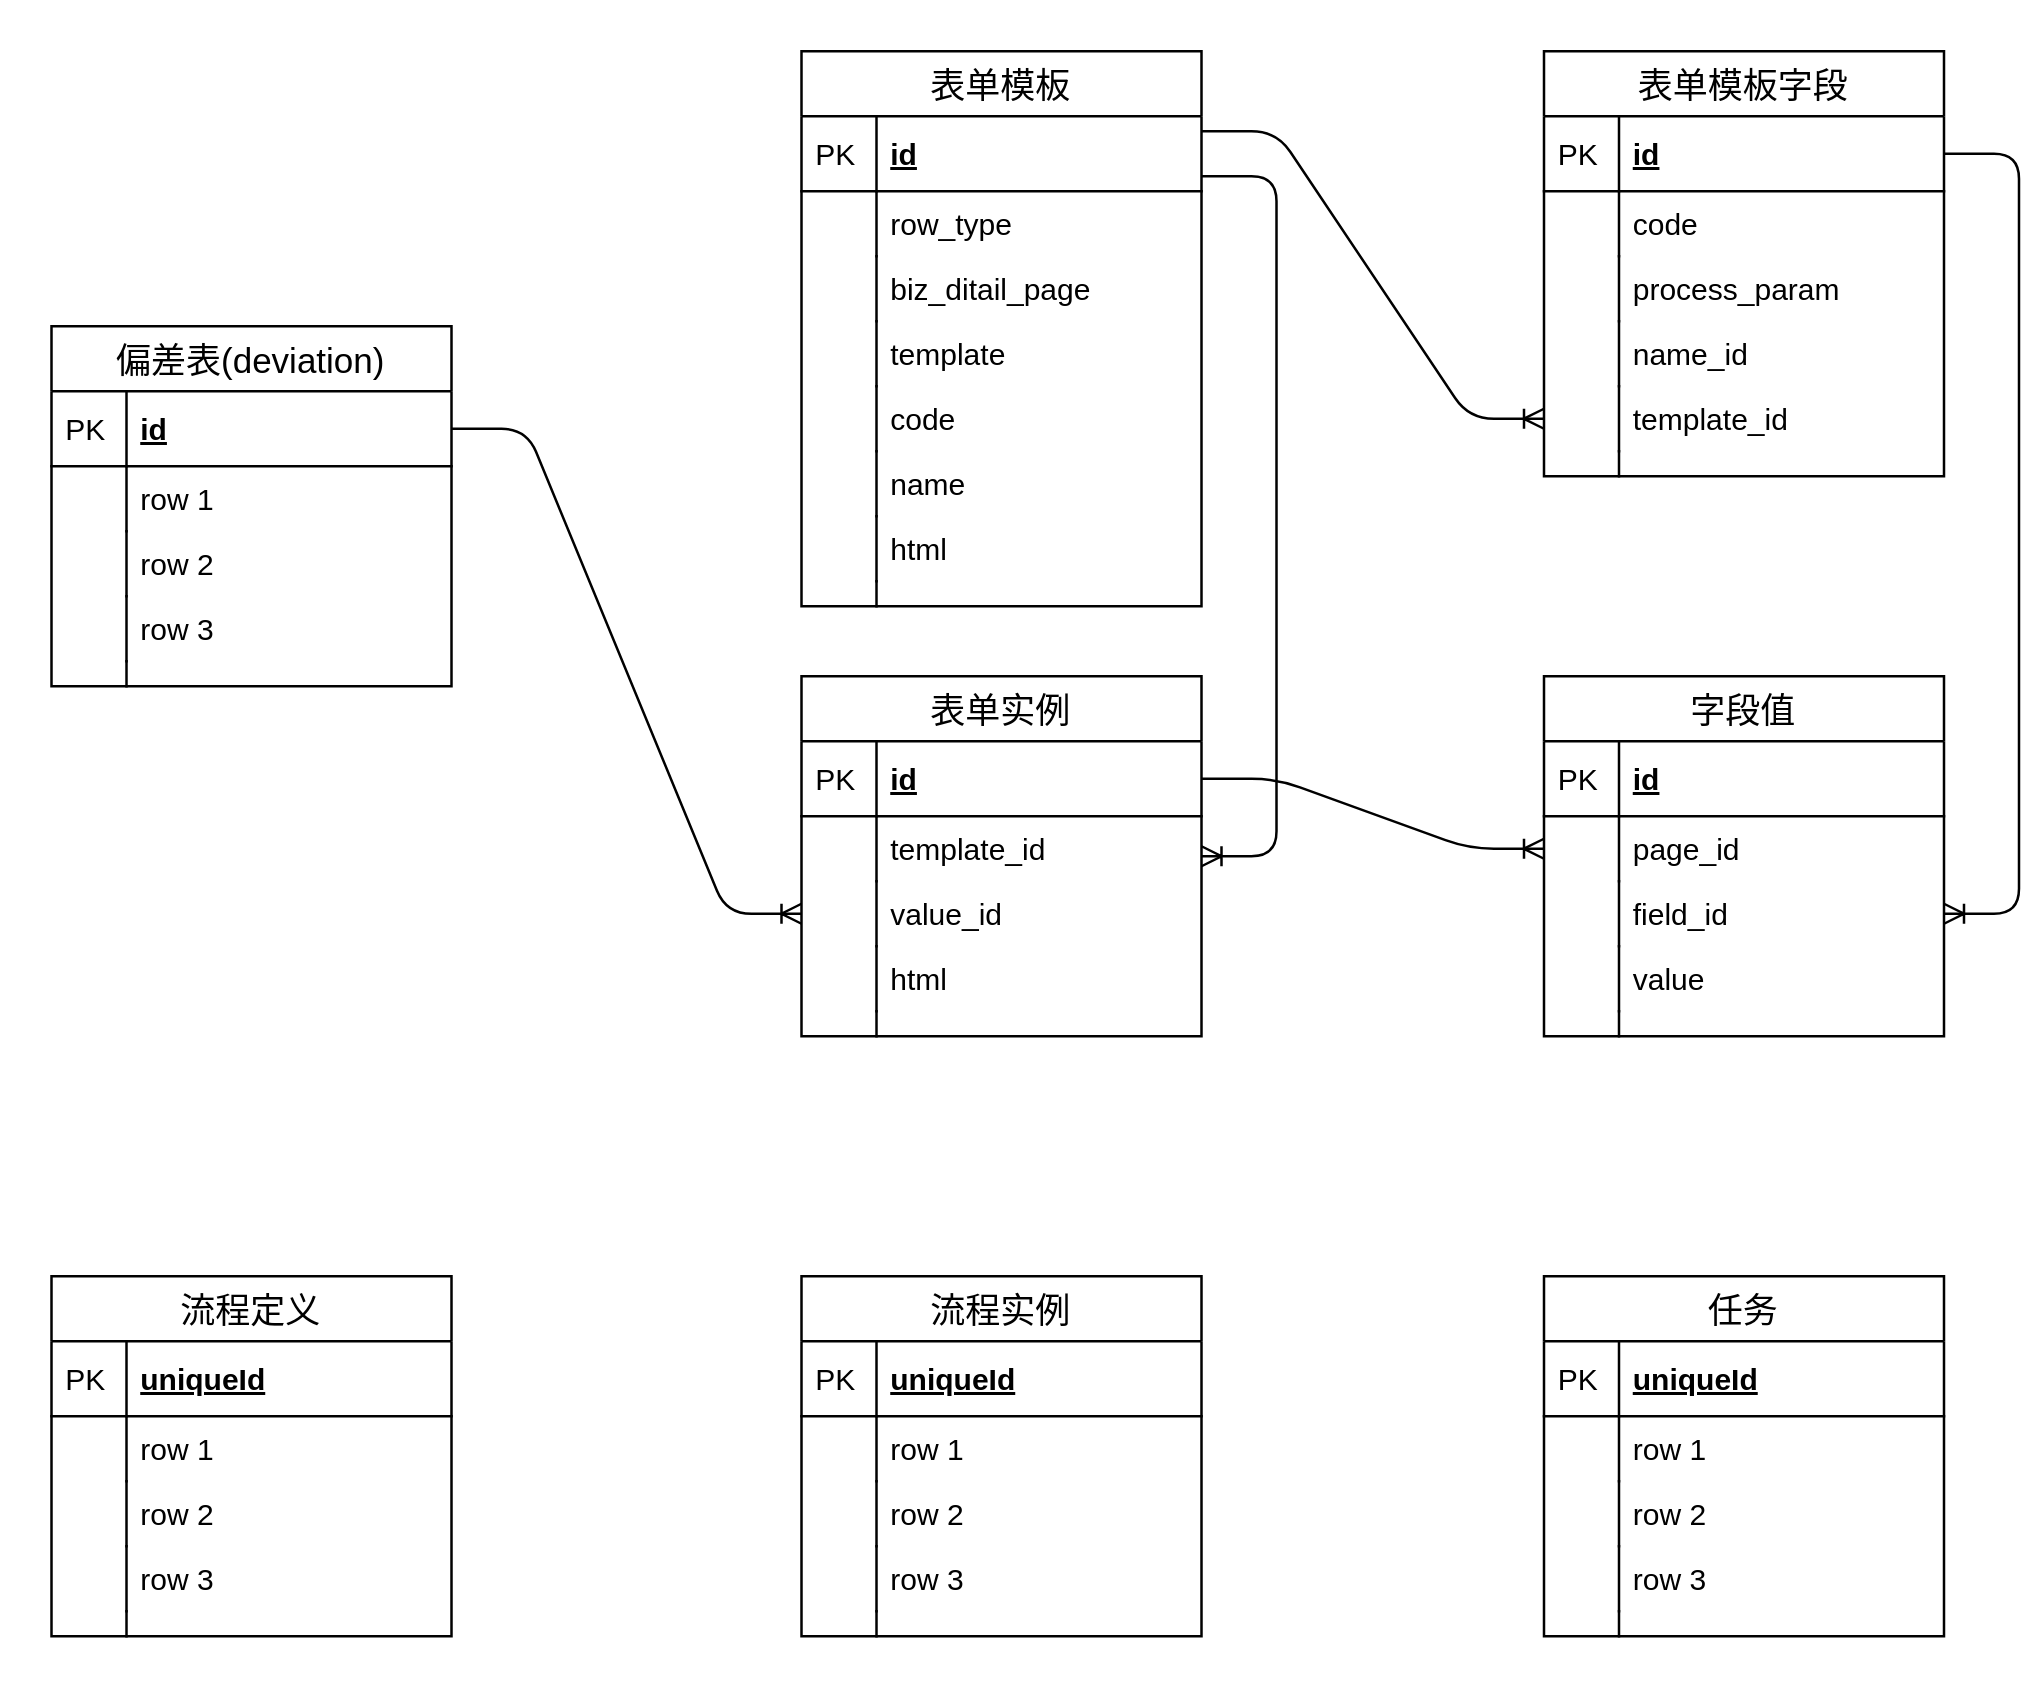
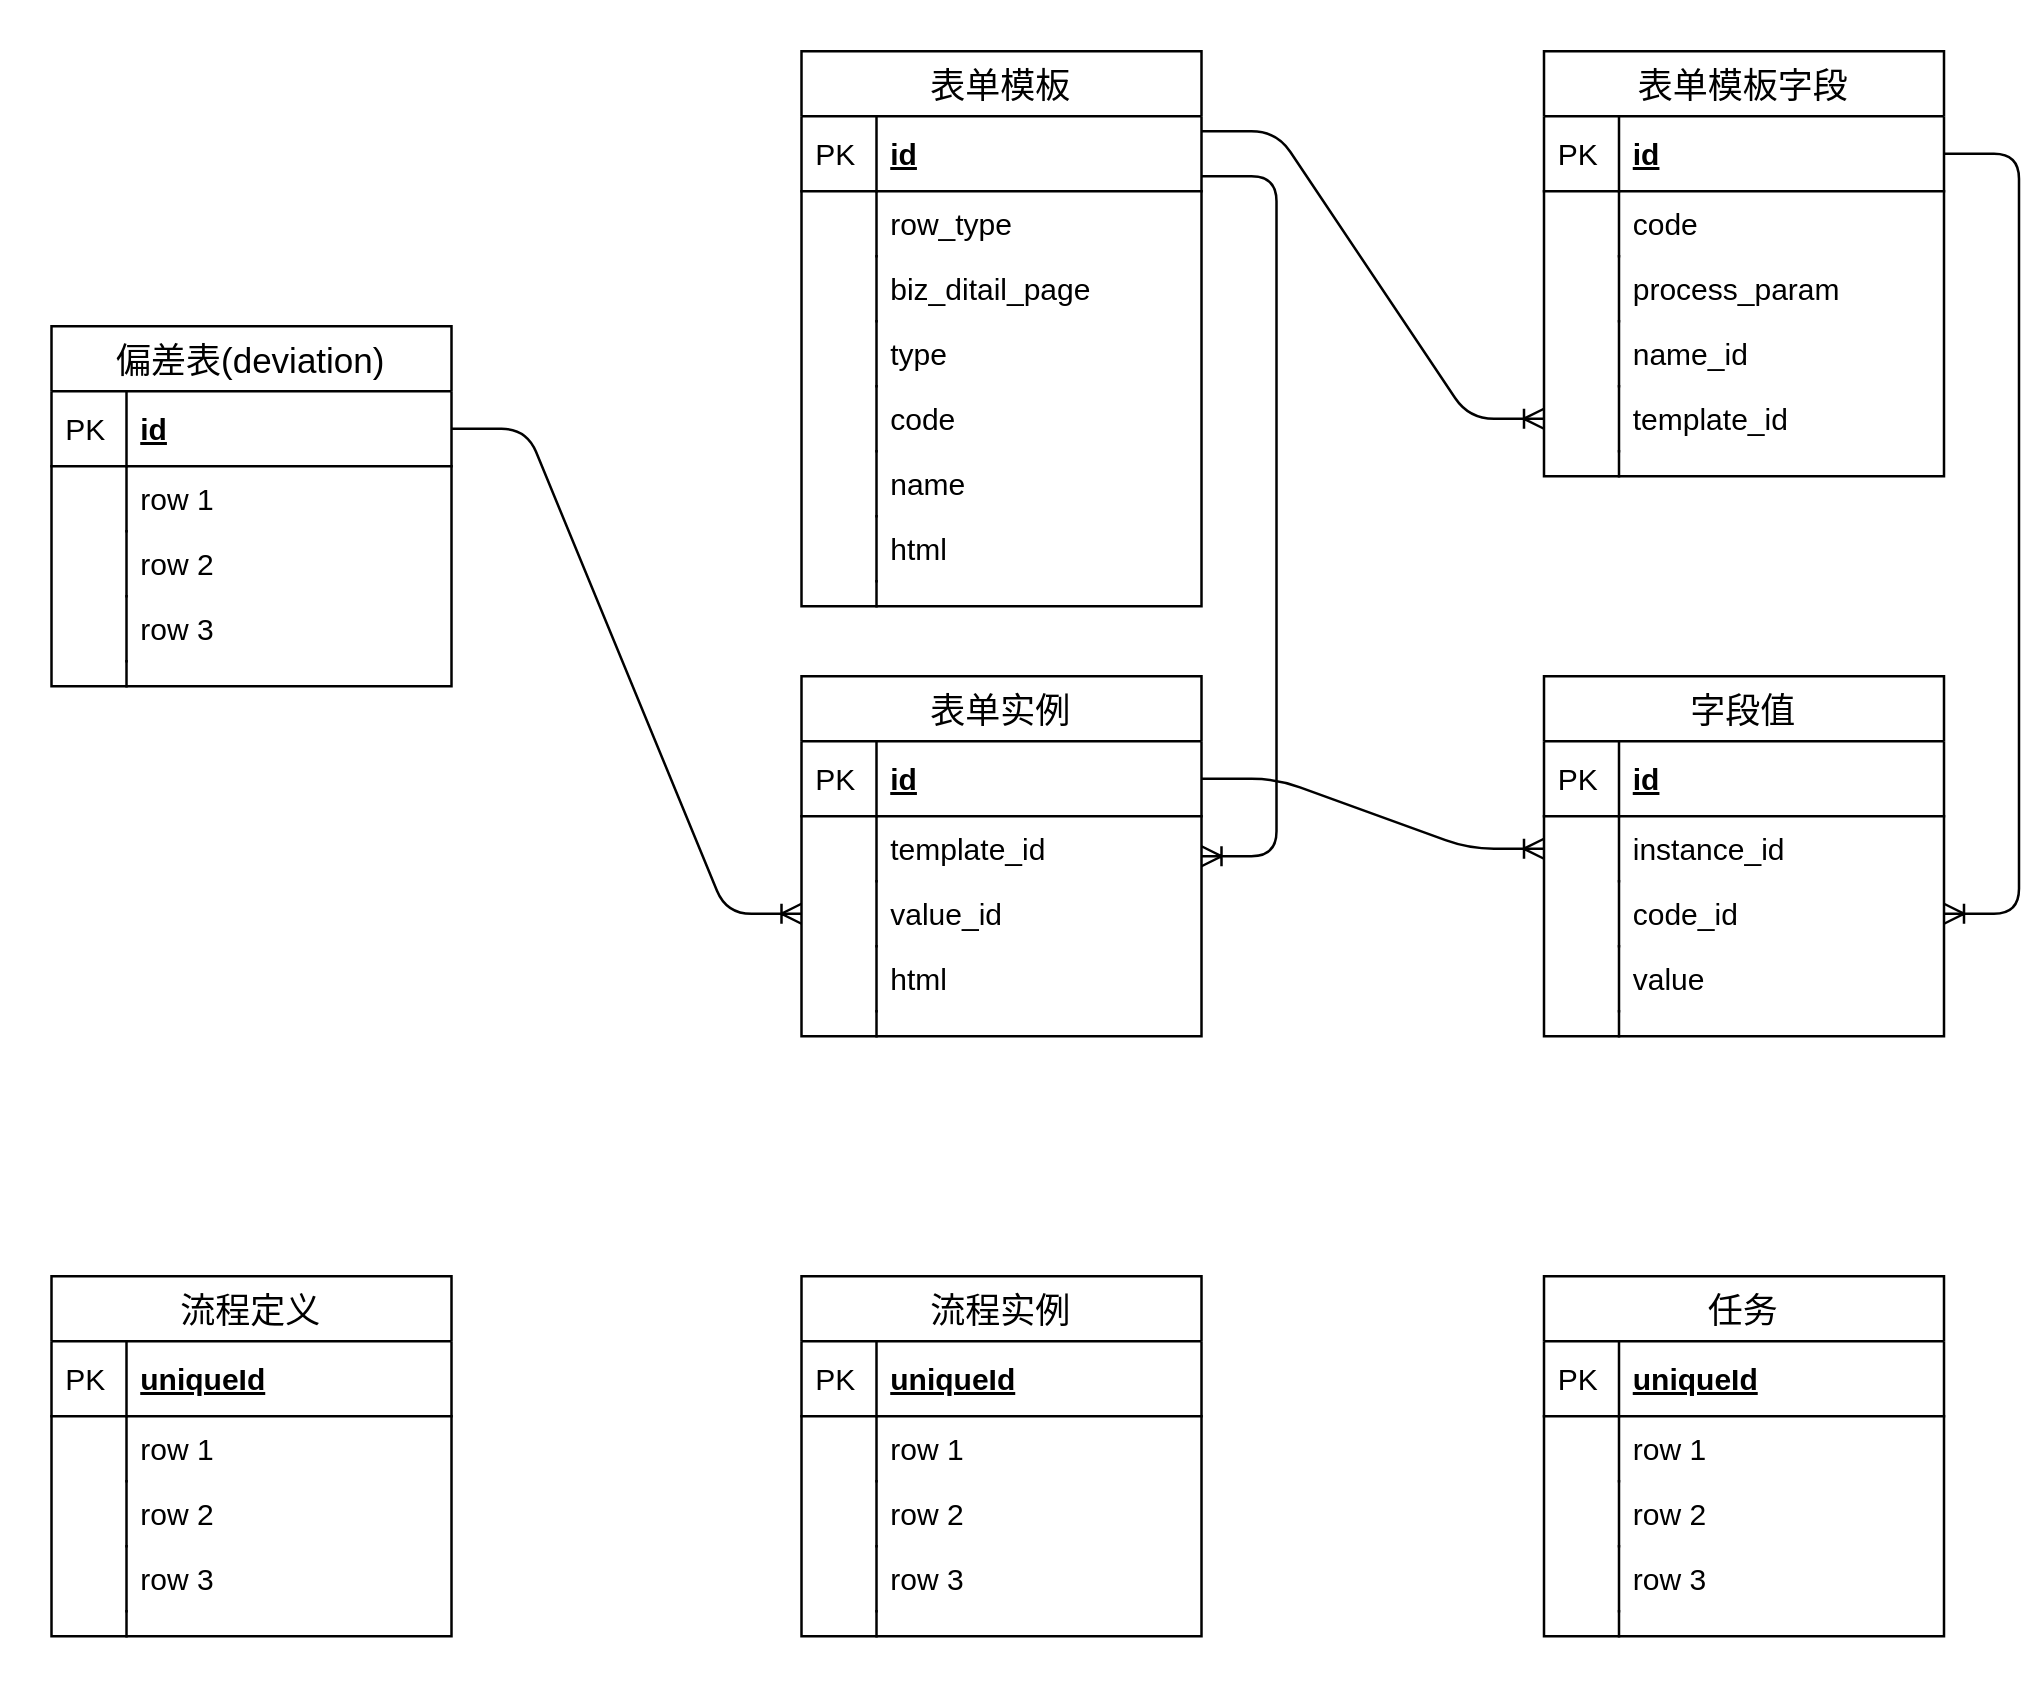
(953, 355) -> (924, 355)
(1687, 850) -> (1717, 850)
(1688, 915) -> (1687, 915)
